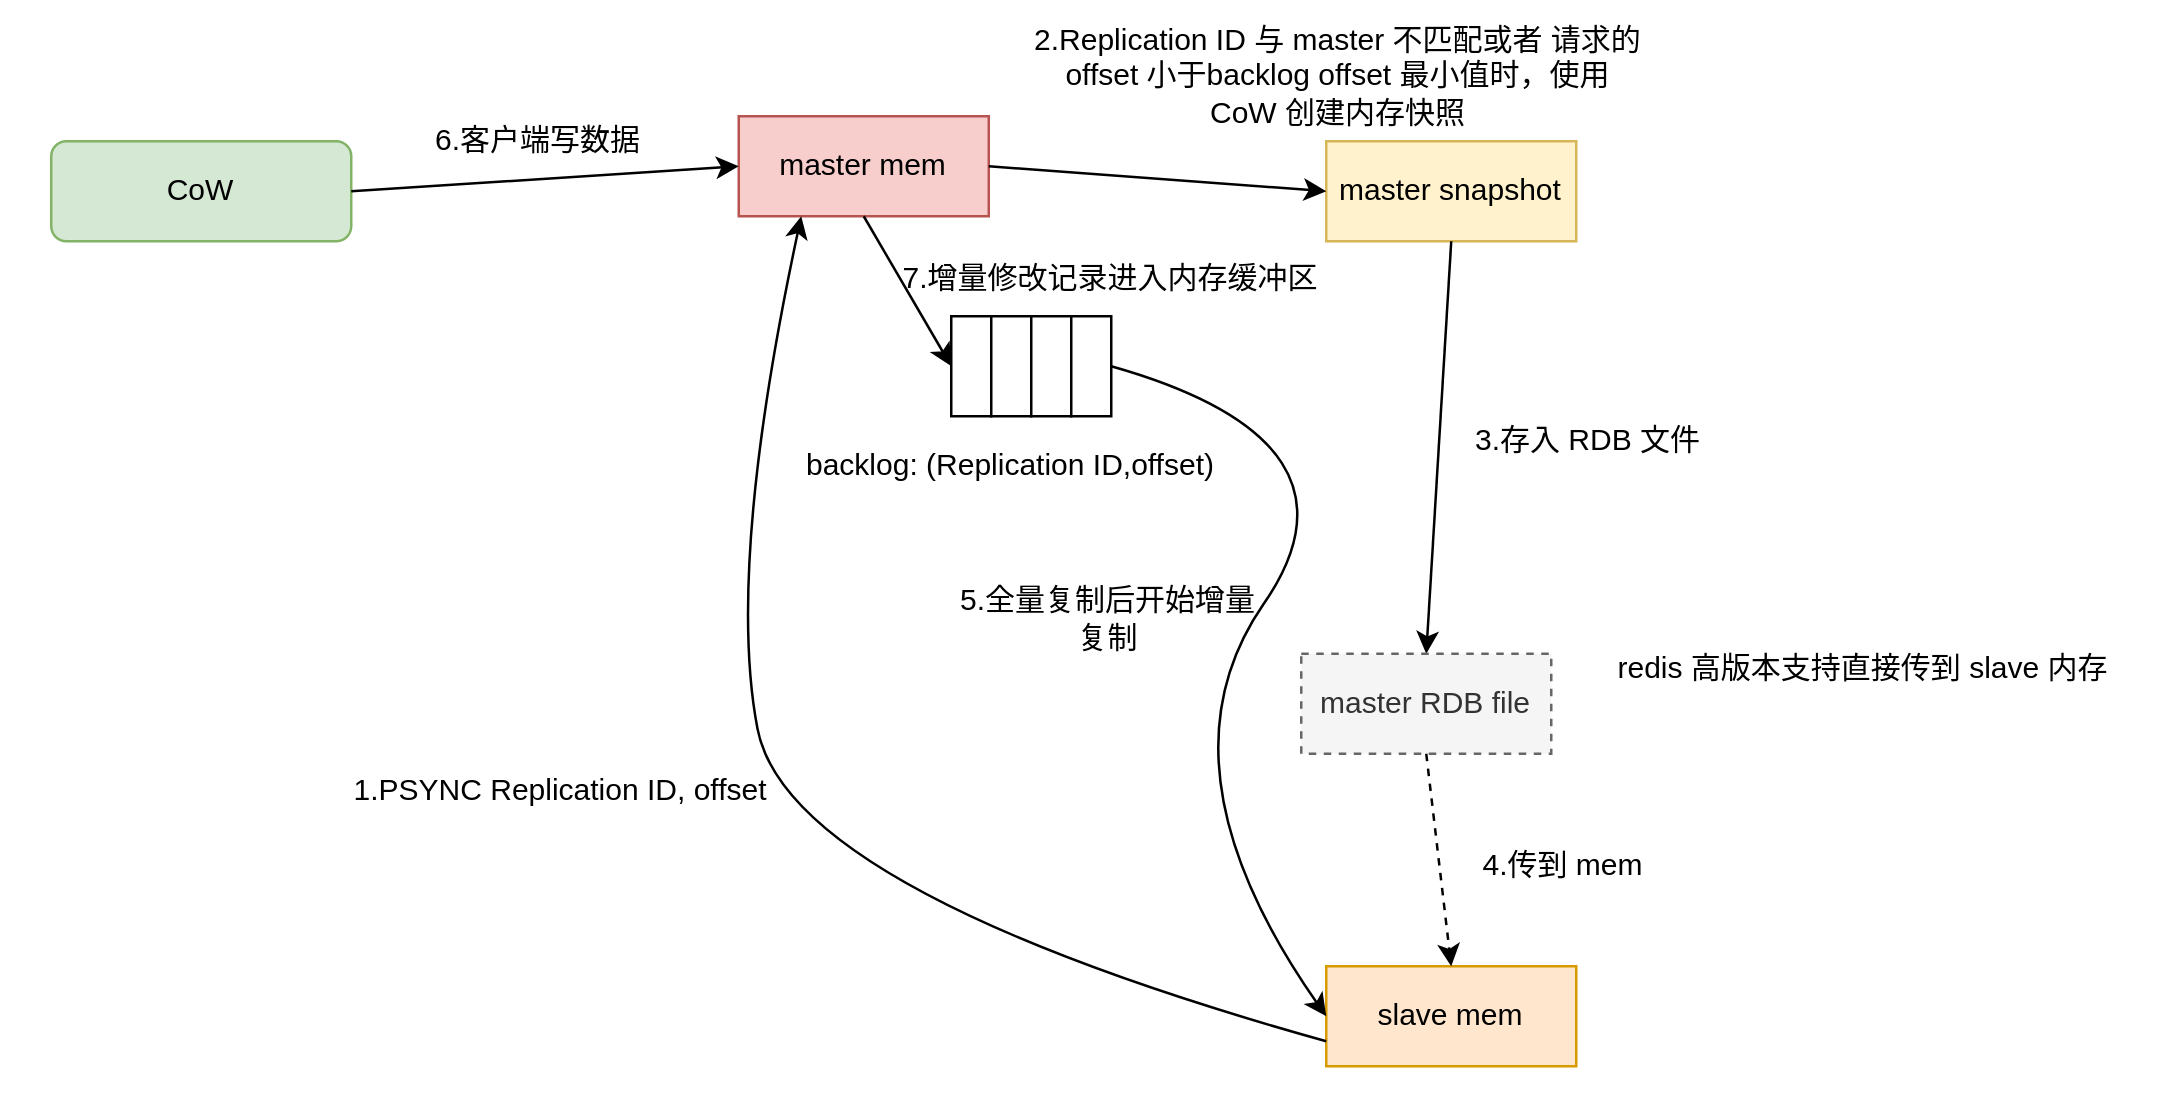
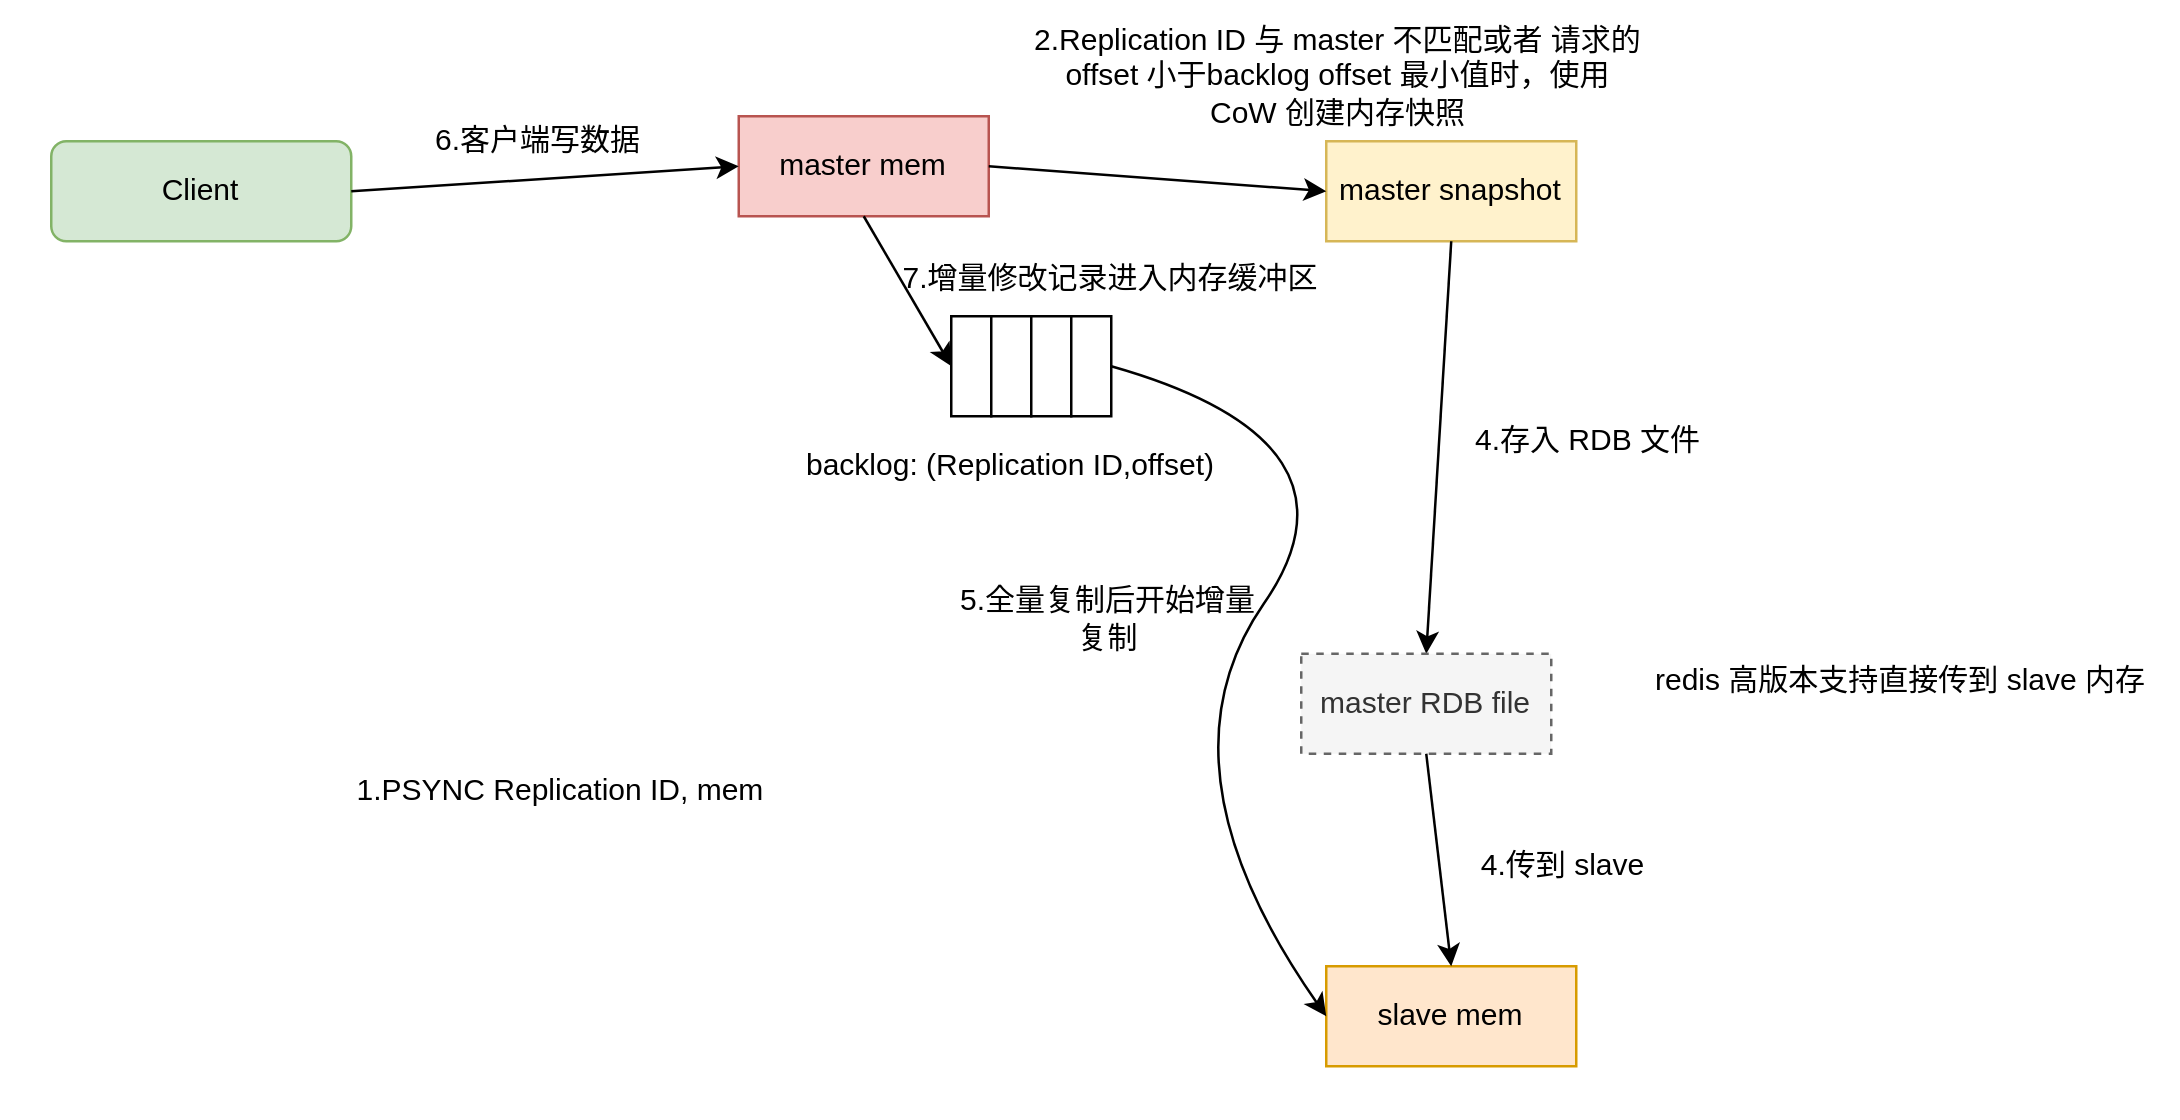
(201, 191) -> (201, 191)
(1589, 441) -> (1589, 441)
(1864, 669) -> (1901, 681)
(561, 791) -> (561, 791)
(799, 802) -> none
(1438, 853) -> (1438, 853)
(1564, 866) -> (1564, 866)
